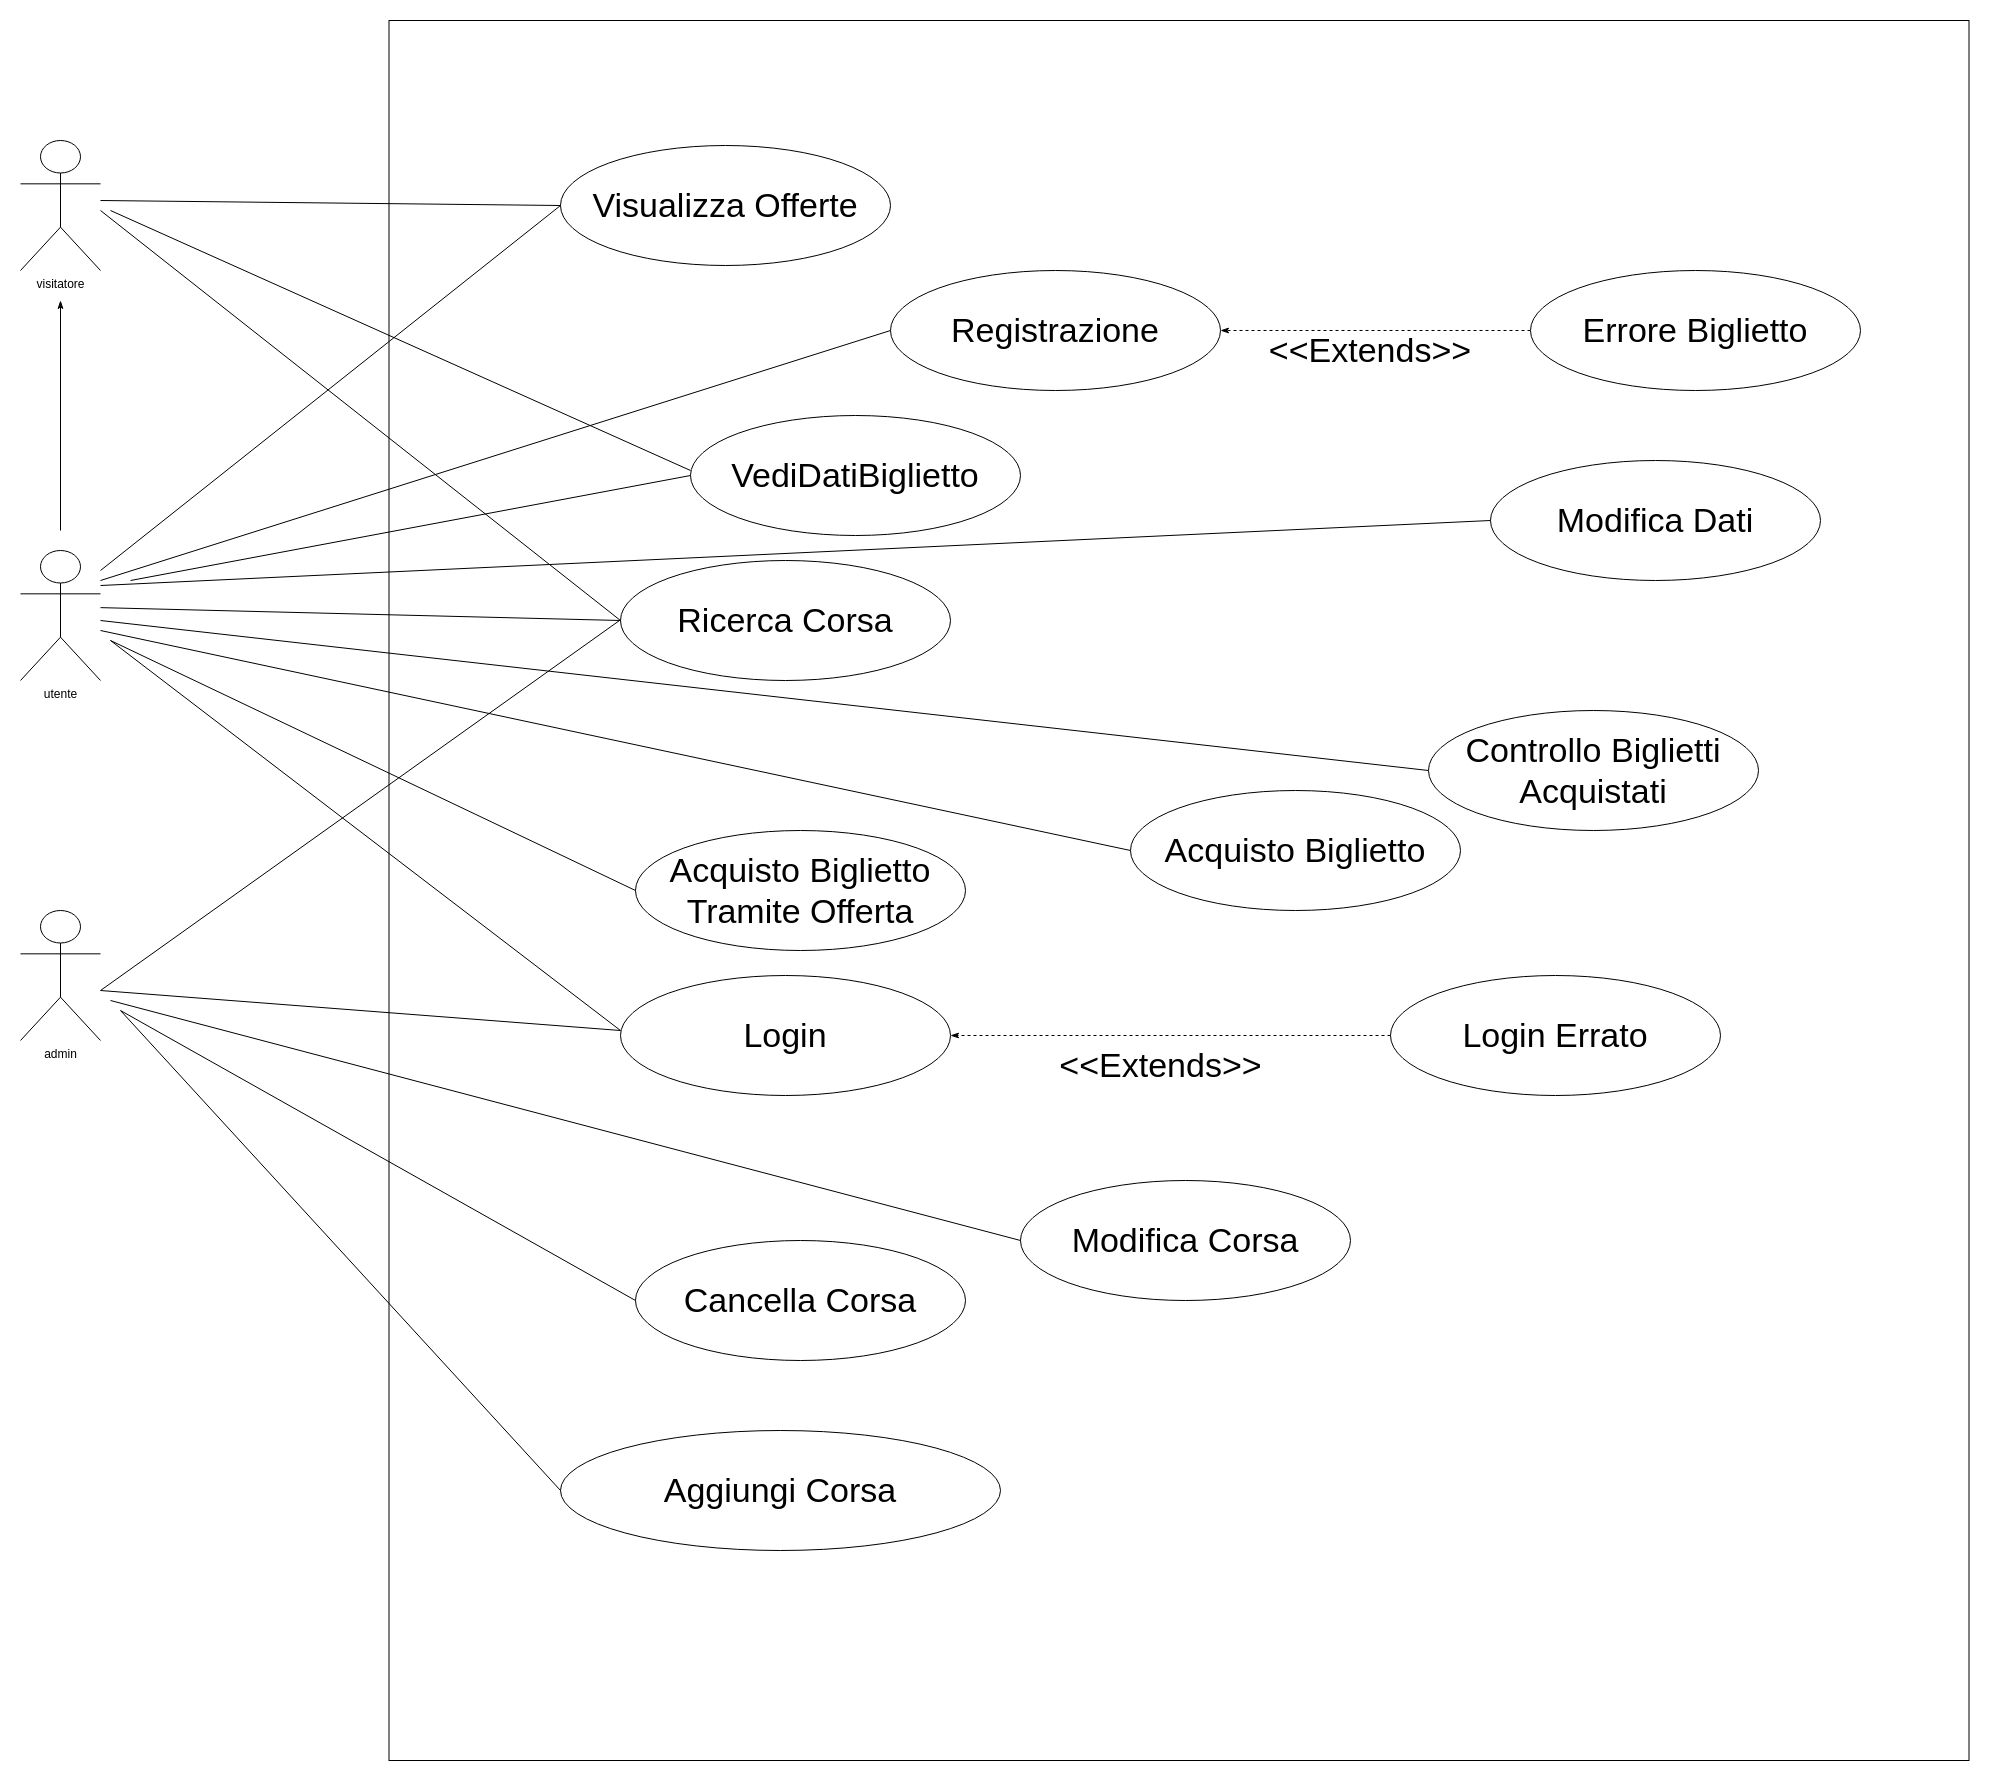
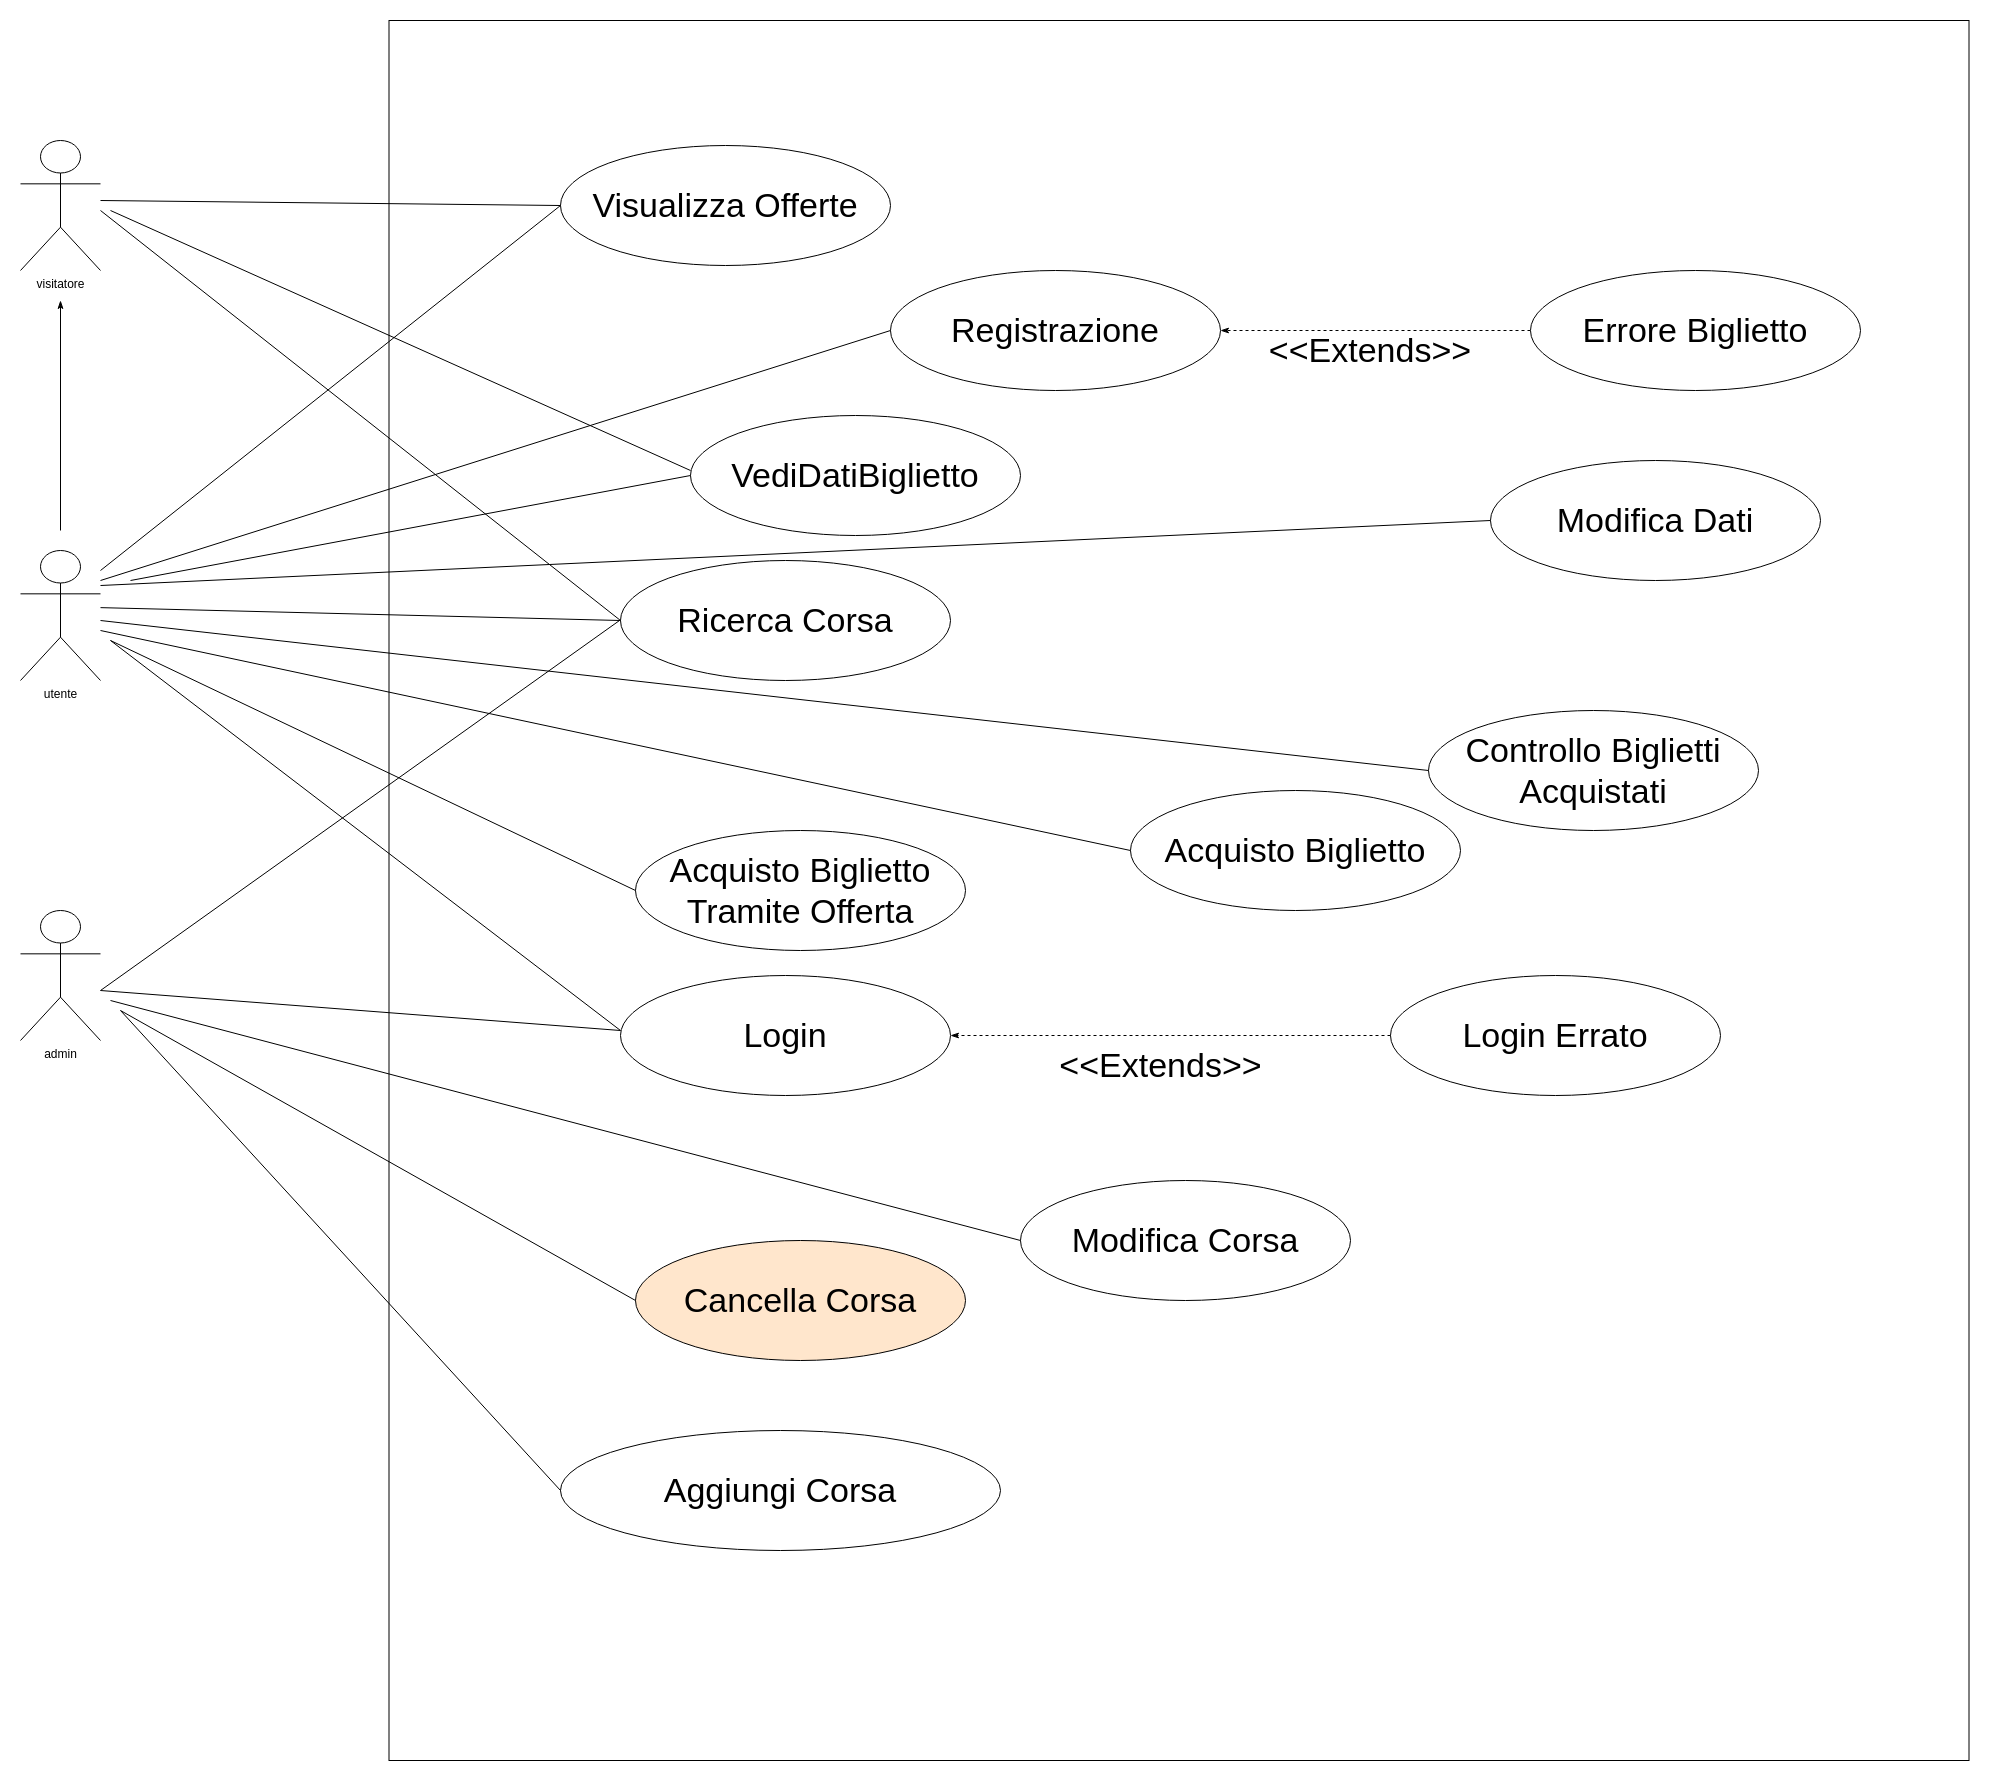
(801, 1301) -> (801, 1301)
